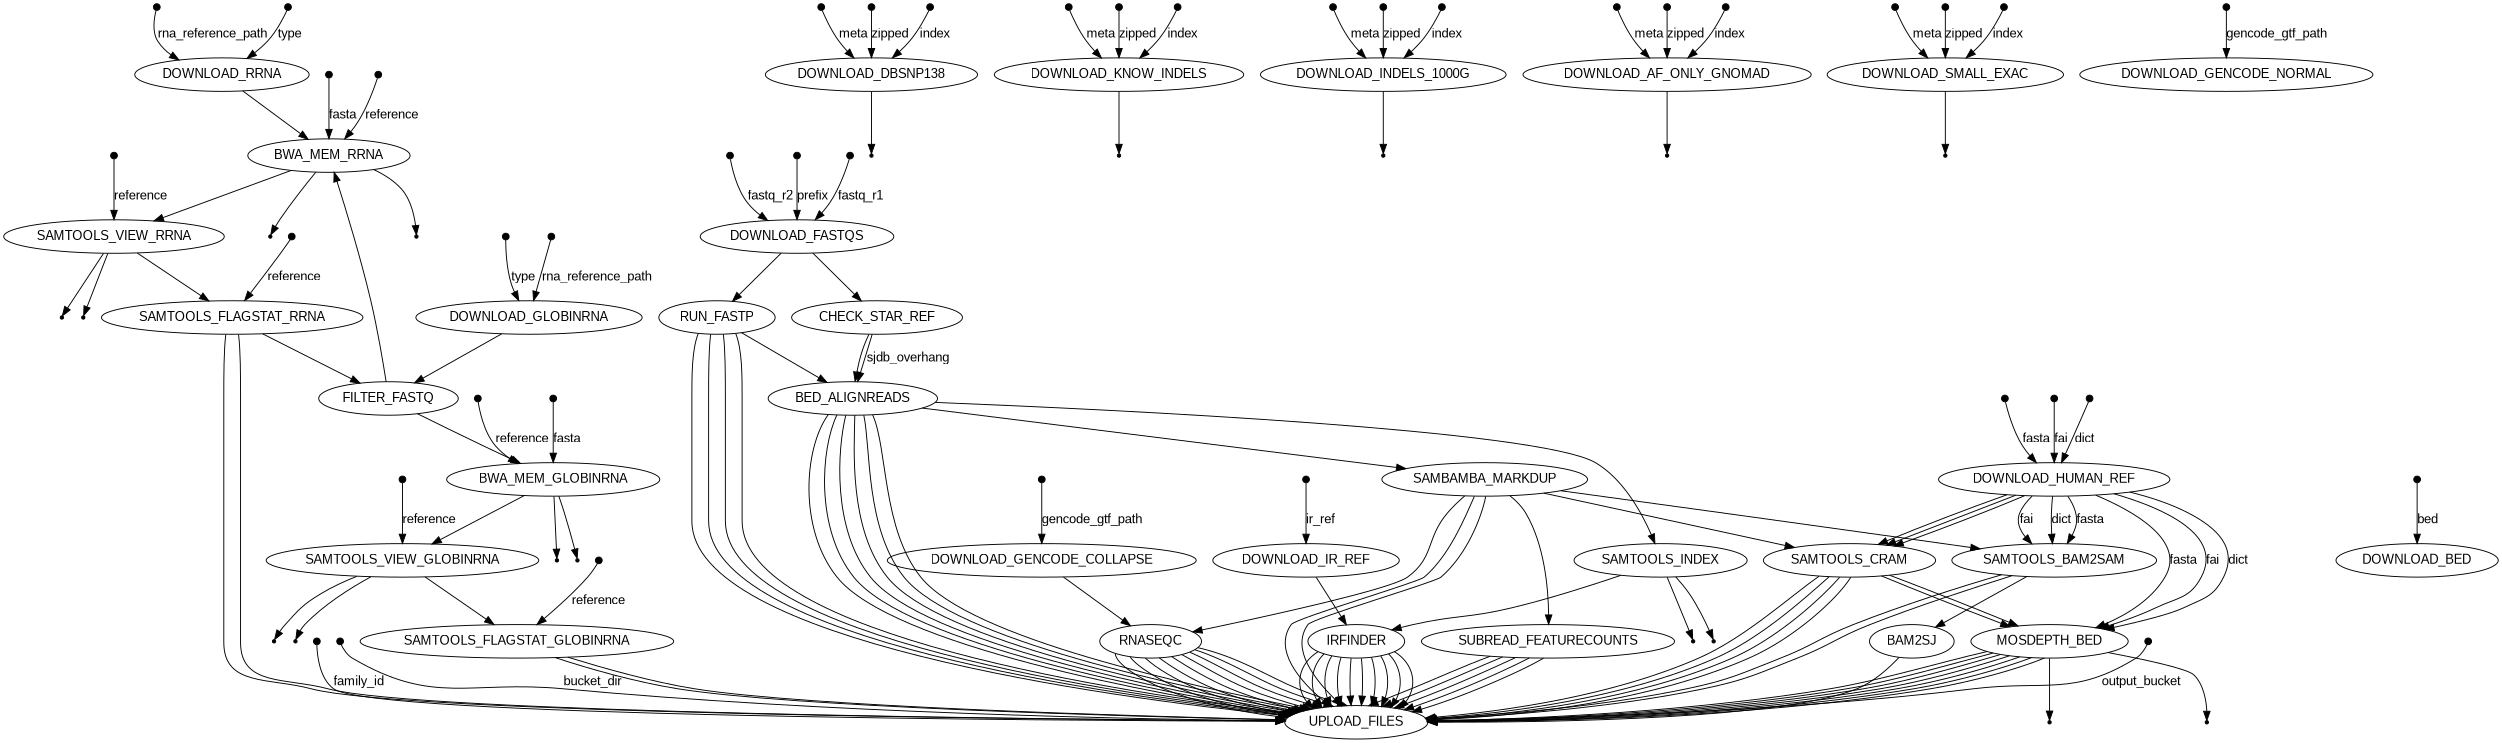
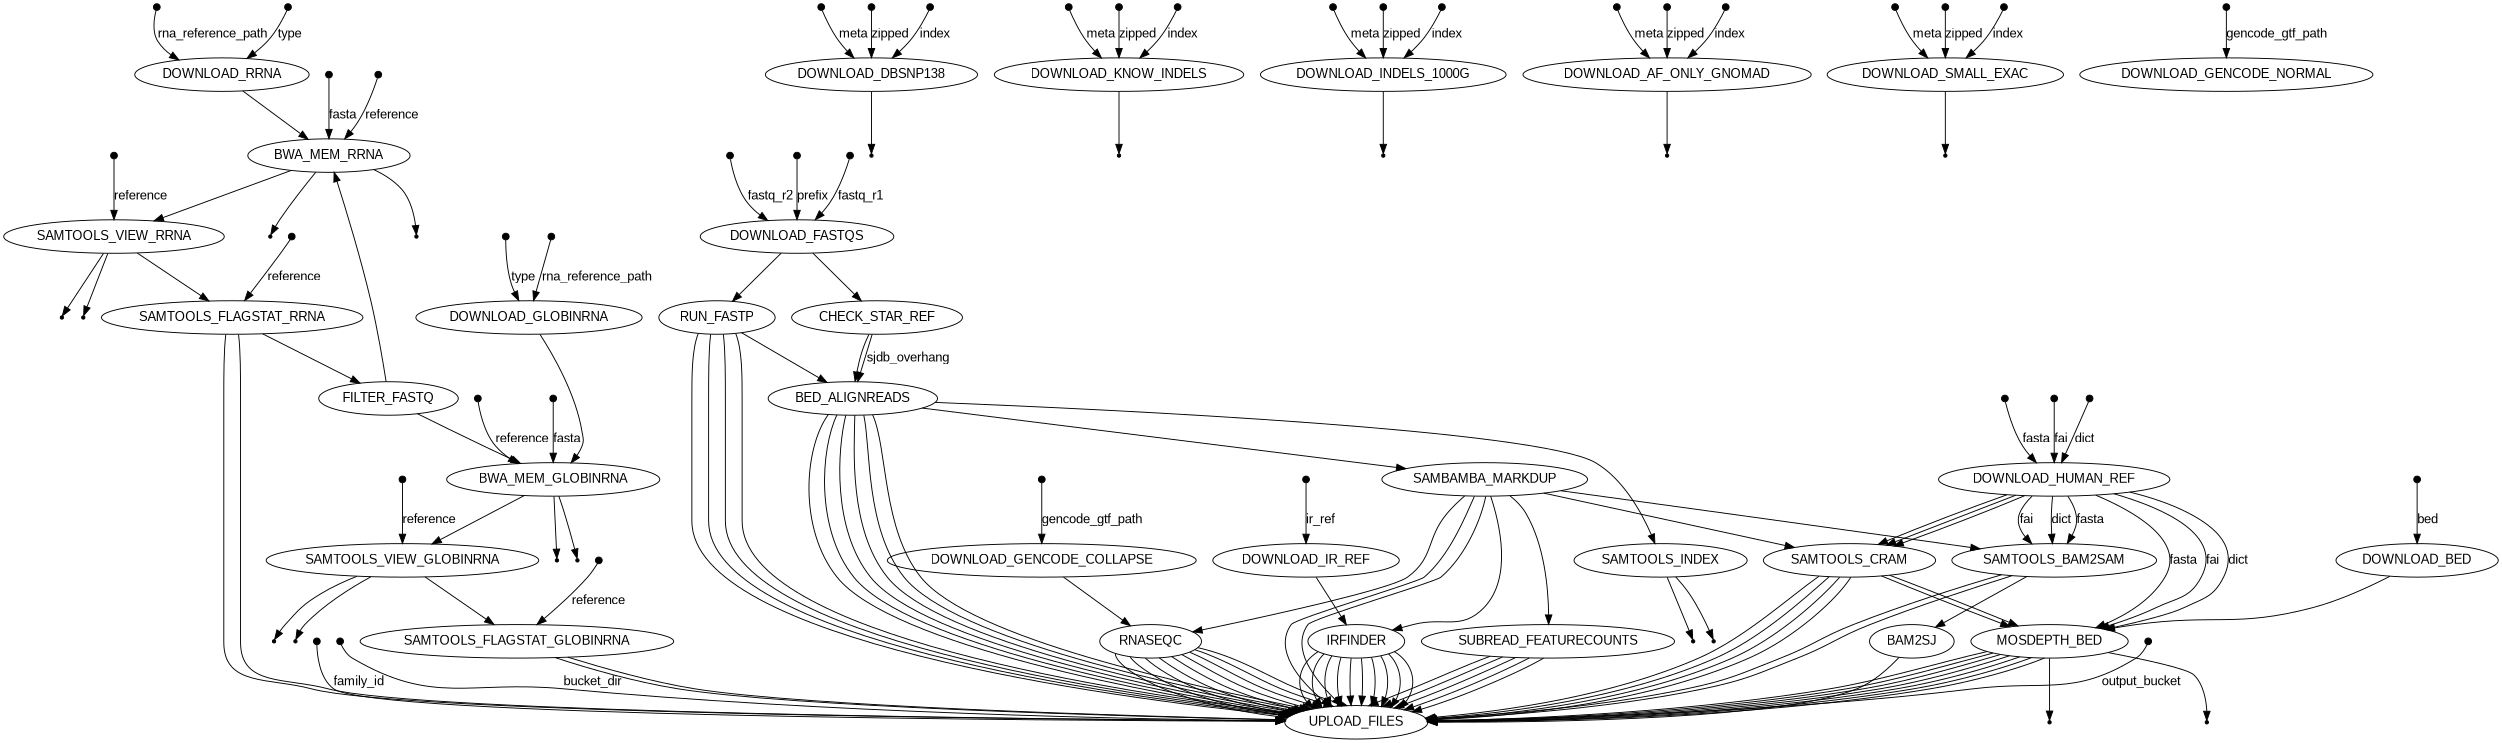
(462, 356) -> (571, 393)
(1512, 608) -> (1493, 596)
none -> (2256, 618)
